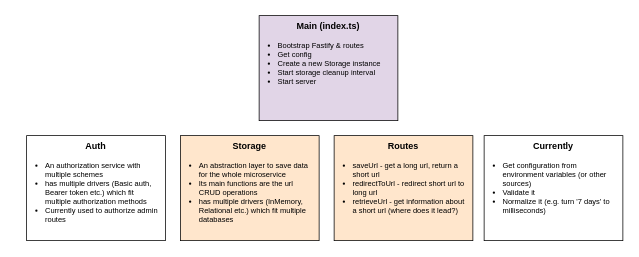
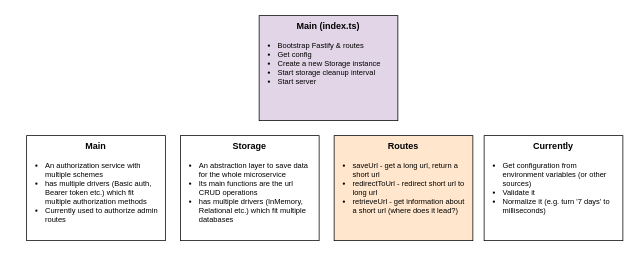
(96, 146) -> (96, 146)
(250, 188) -> (250, 188)
